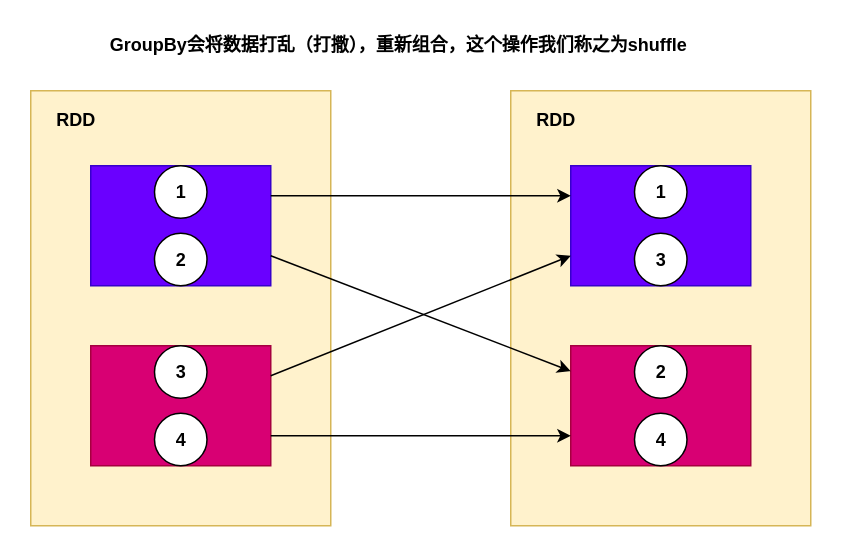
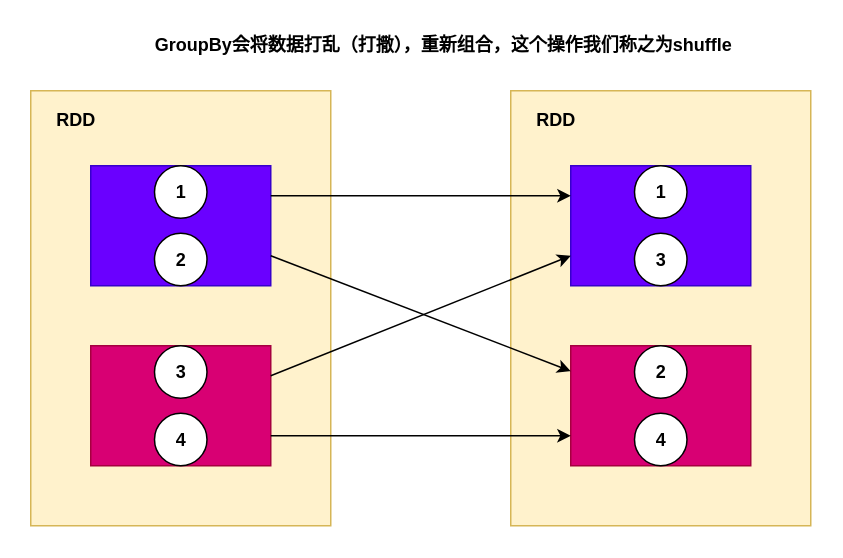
(398, 46) -> (443, 46)
